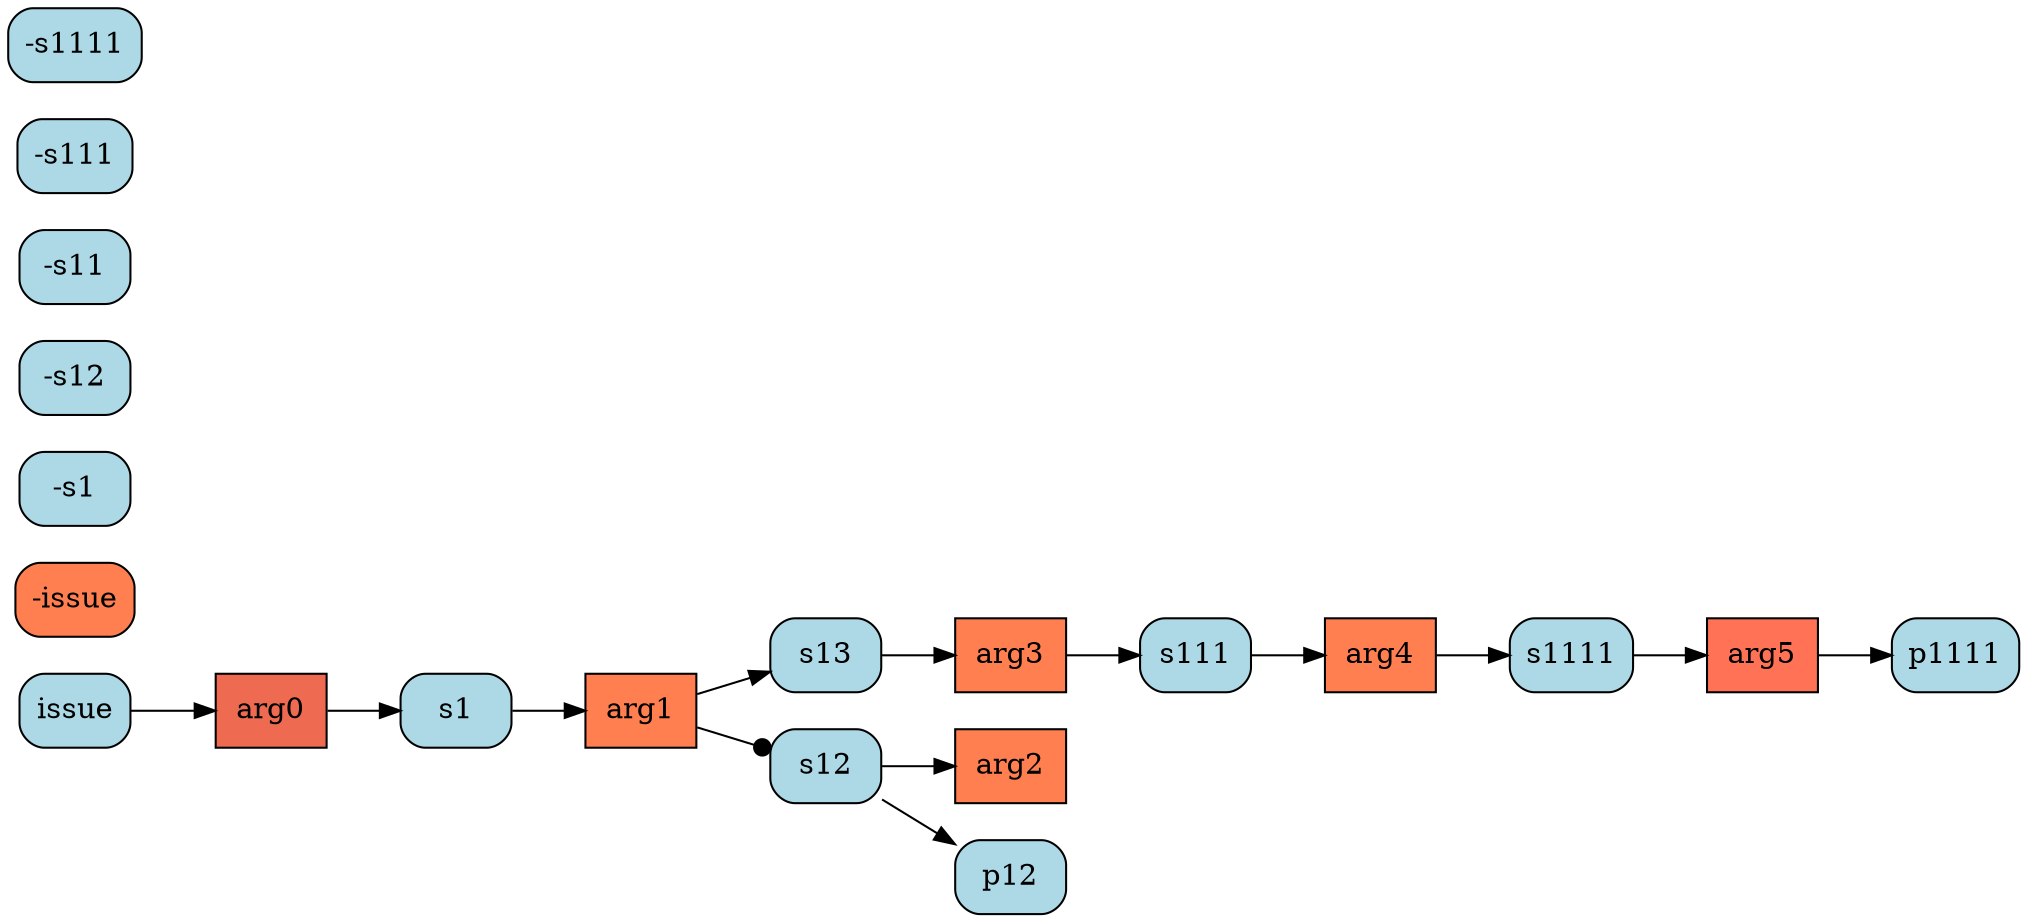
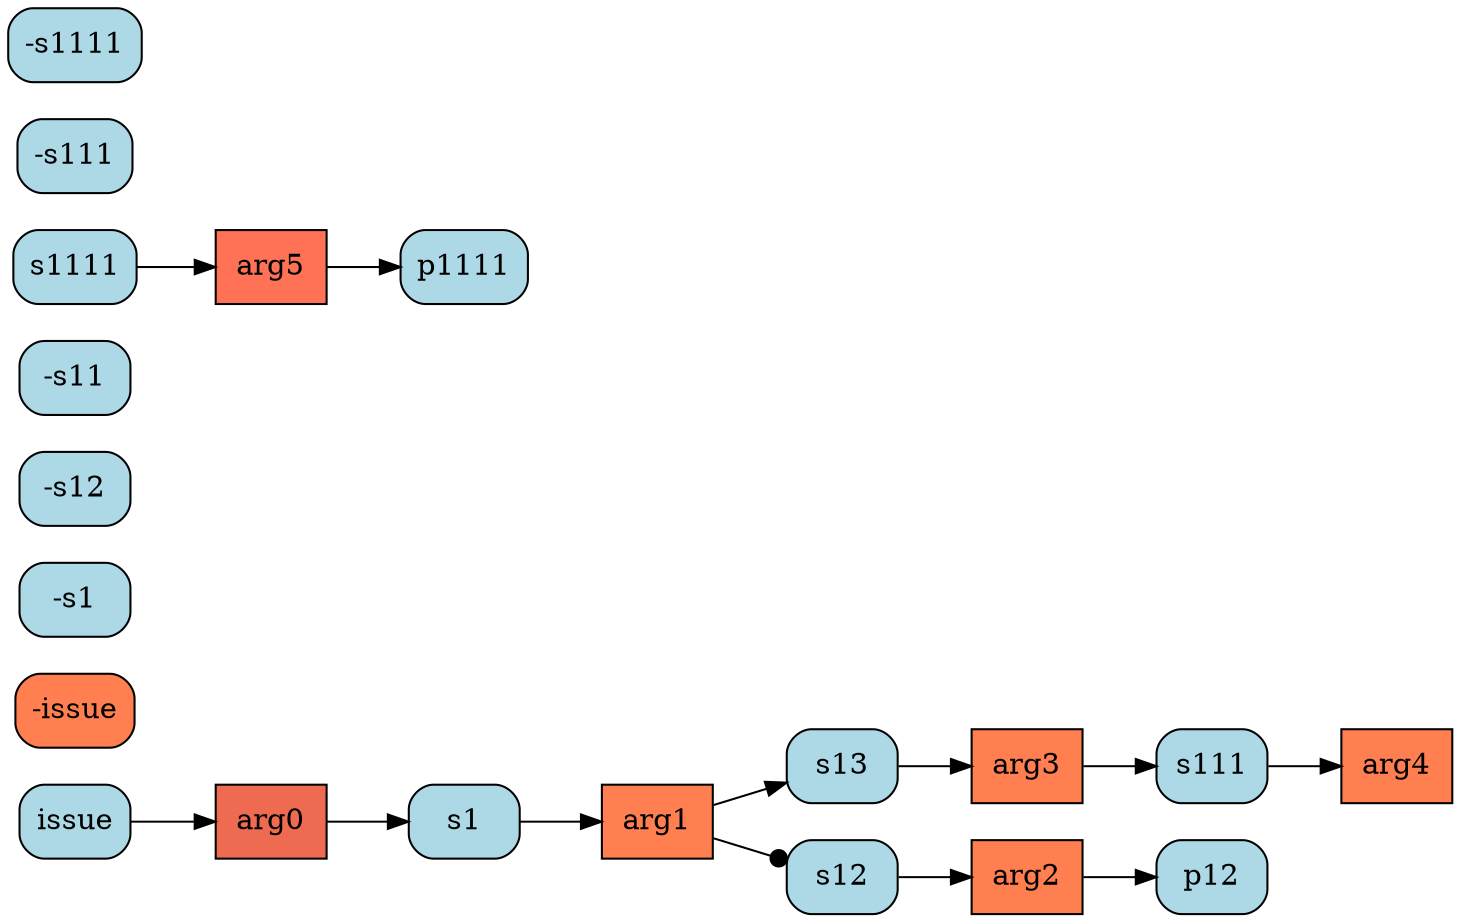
(1463, 655) -> none
(910, 816) -> (1109, 877)
